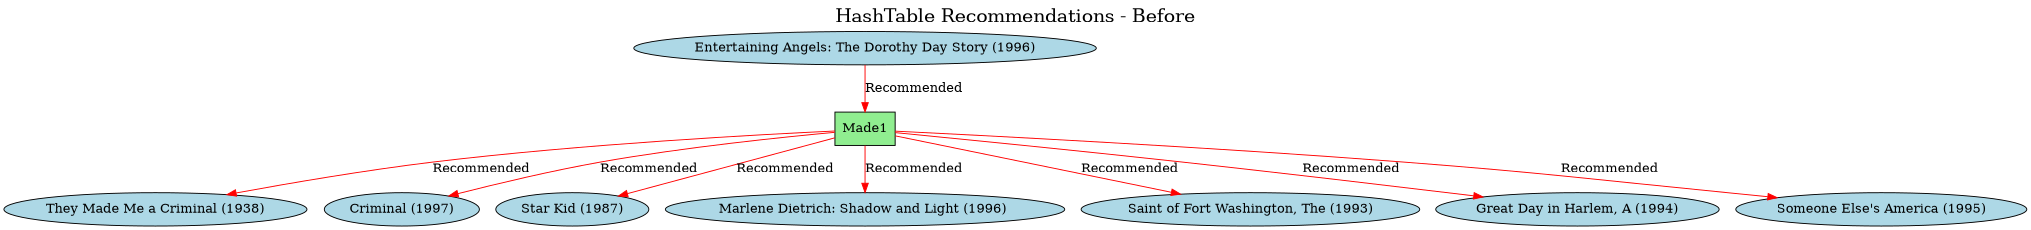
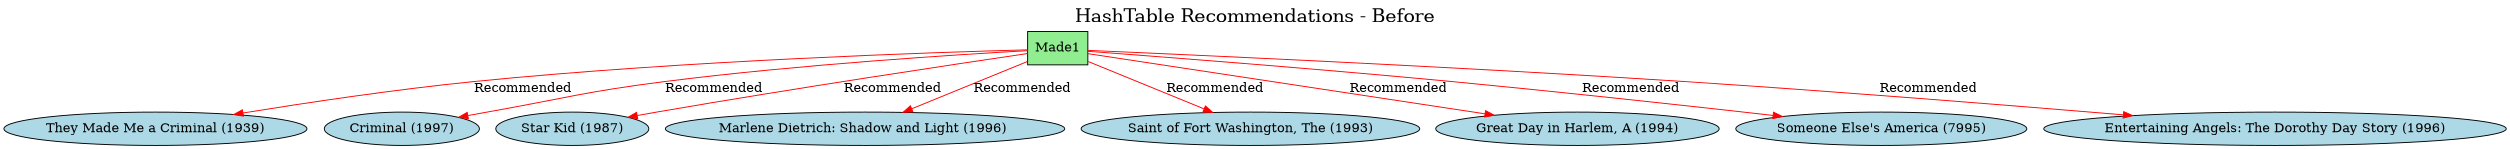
(865, 84) -> (1606, 77)
(155, 209) -> (155, 129)
(1881, 209) -> (1881, 129)
